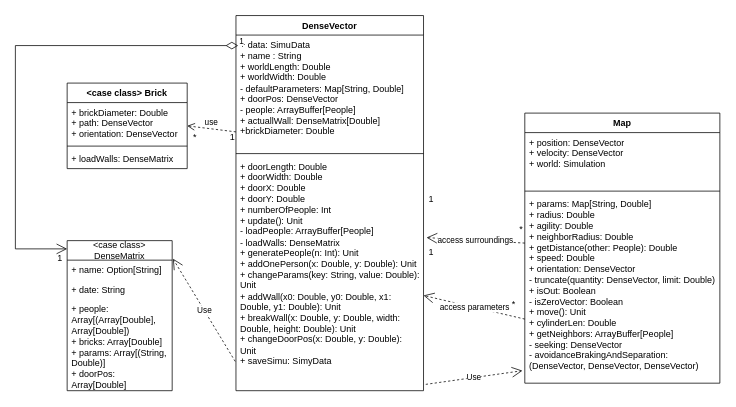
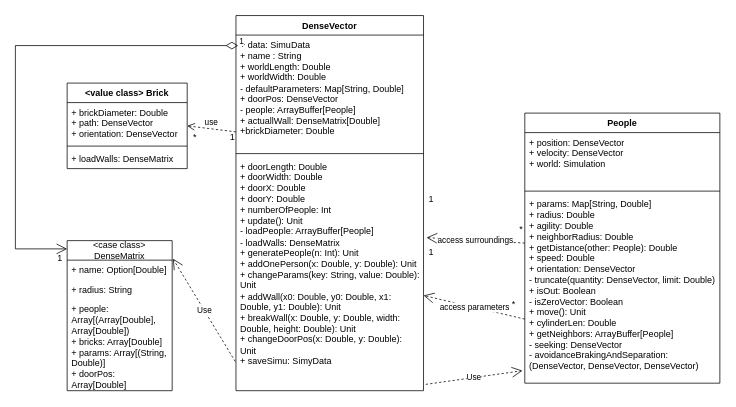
(127, 94) -> (127, 94)
(622, 124) -> (622, 124)
(120, 276) -> (120, 276)
(102, 290) -> (106, 290)
